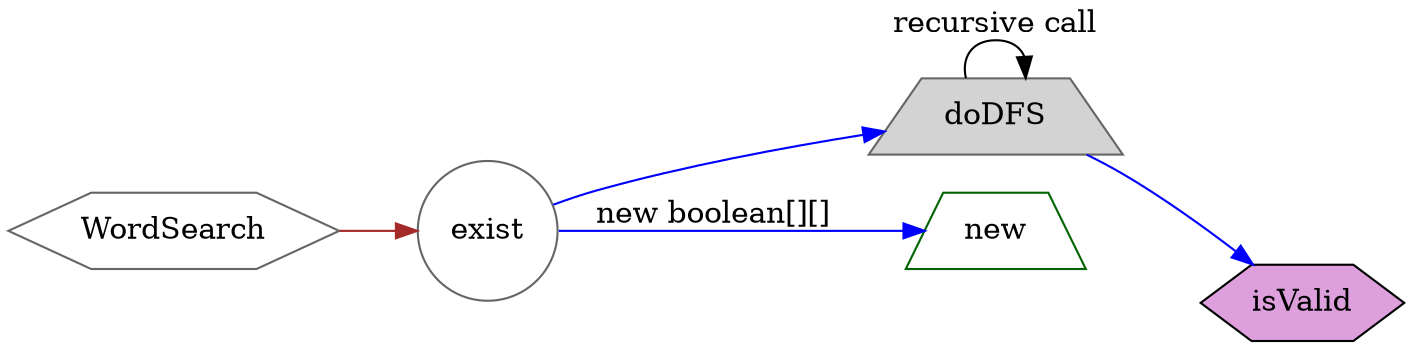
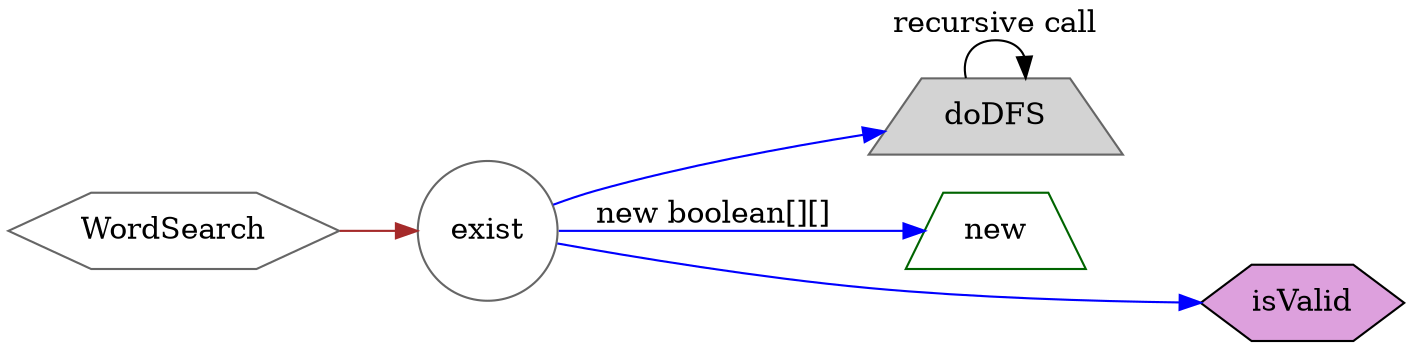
(1163, 199) -> (867, 288)
